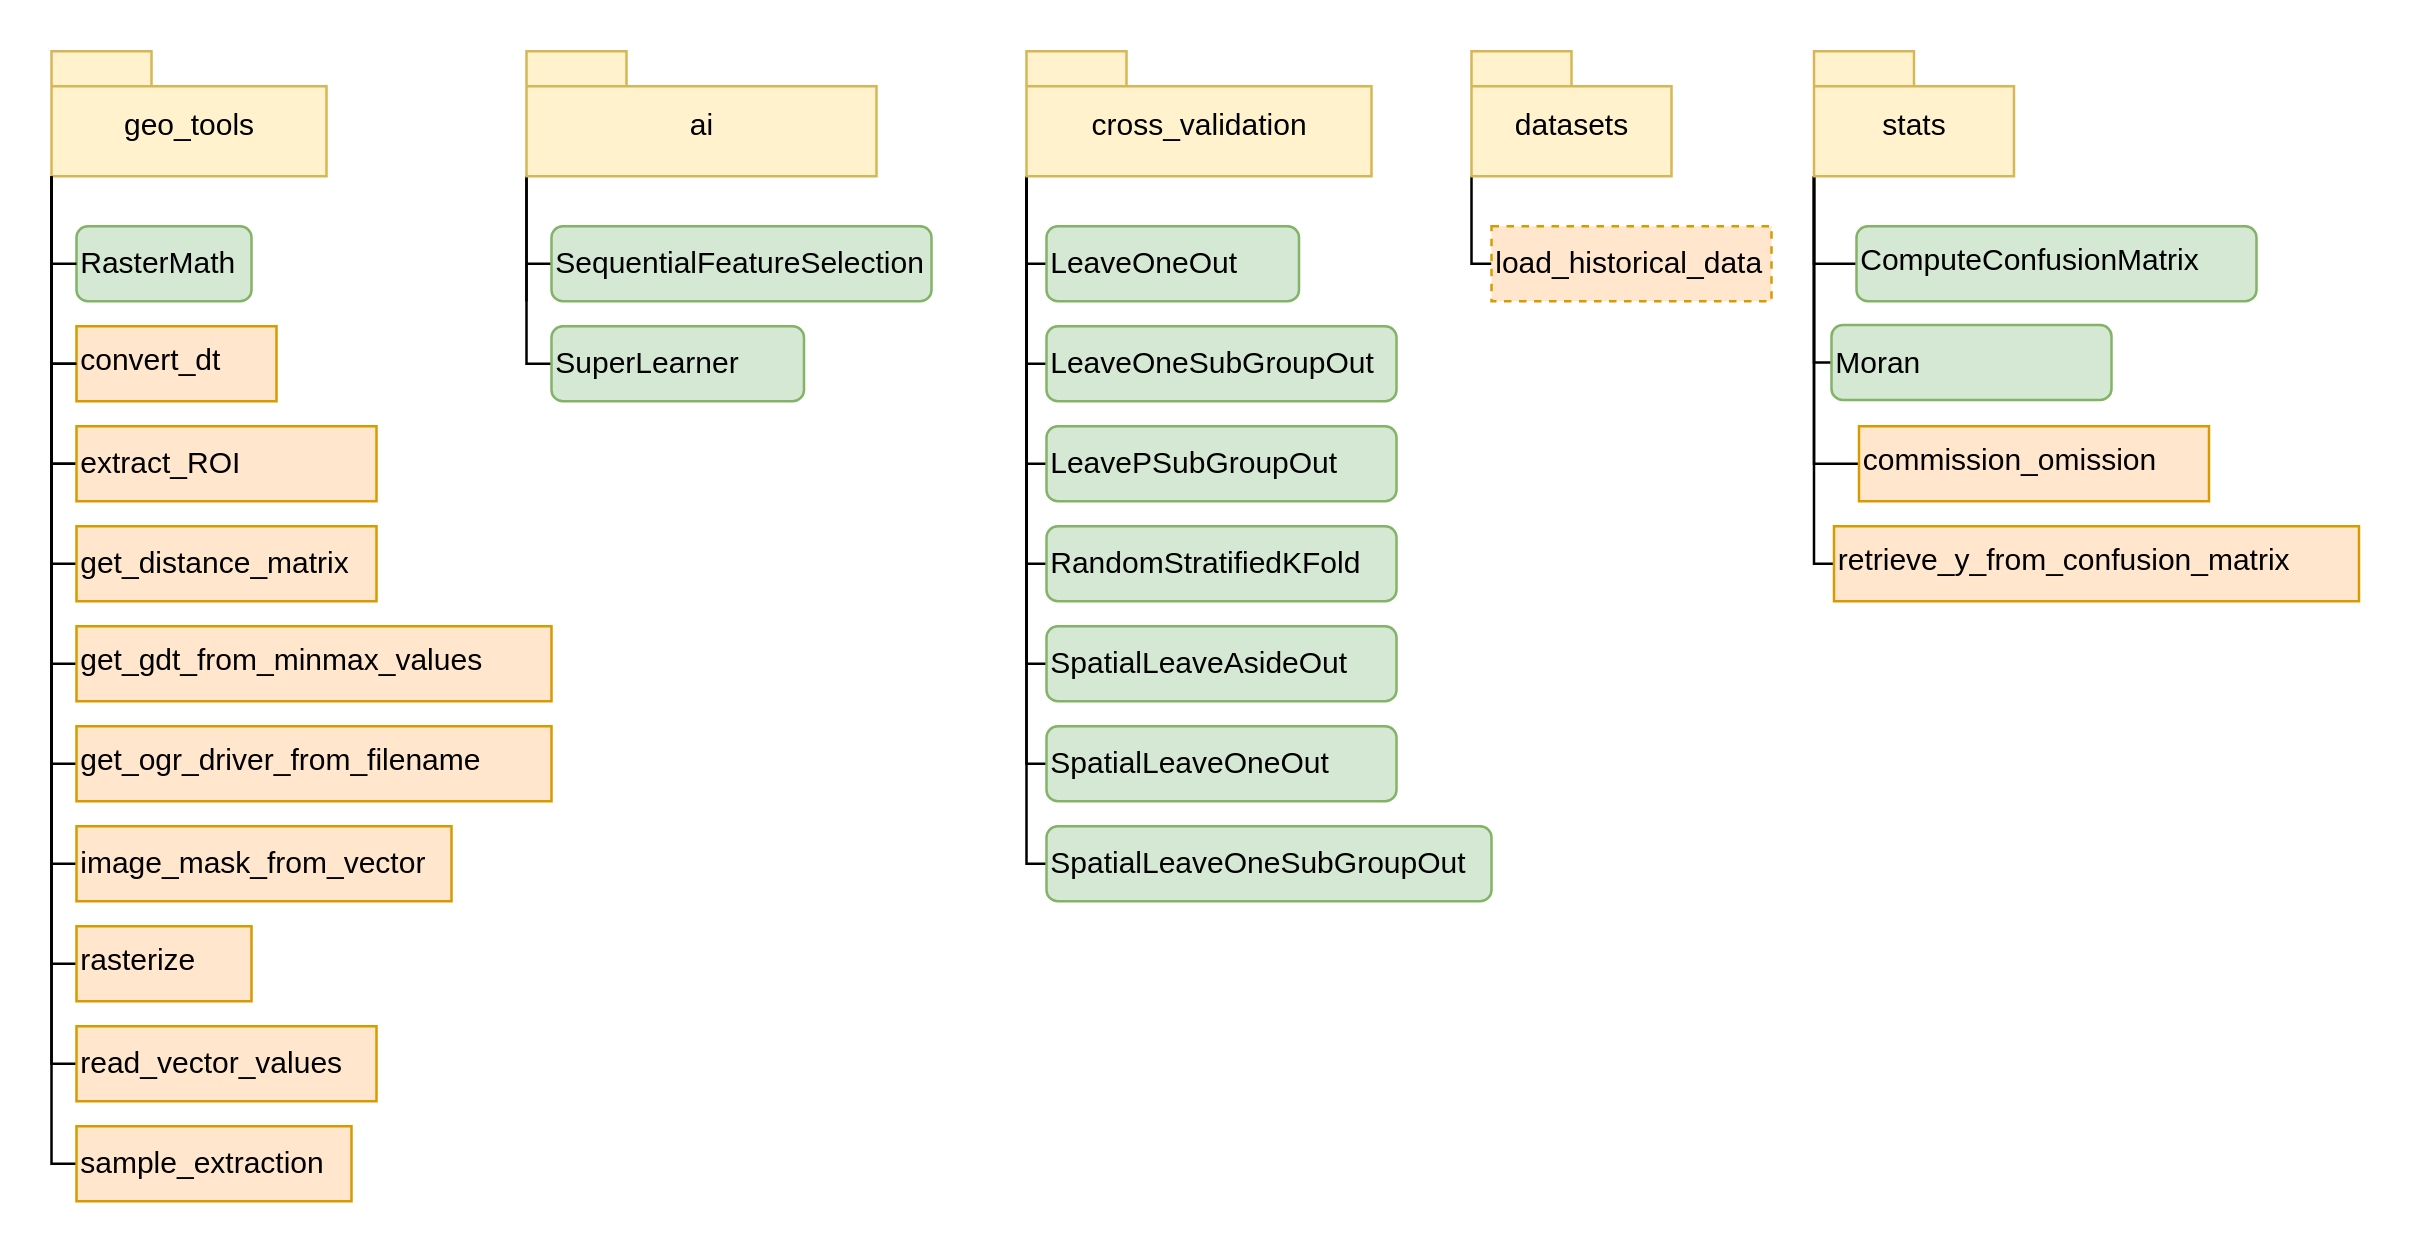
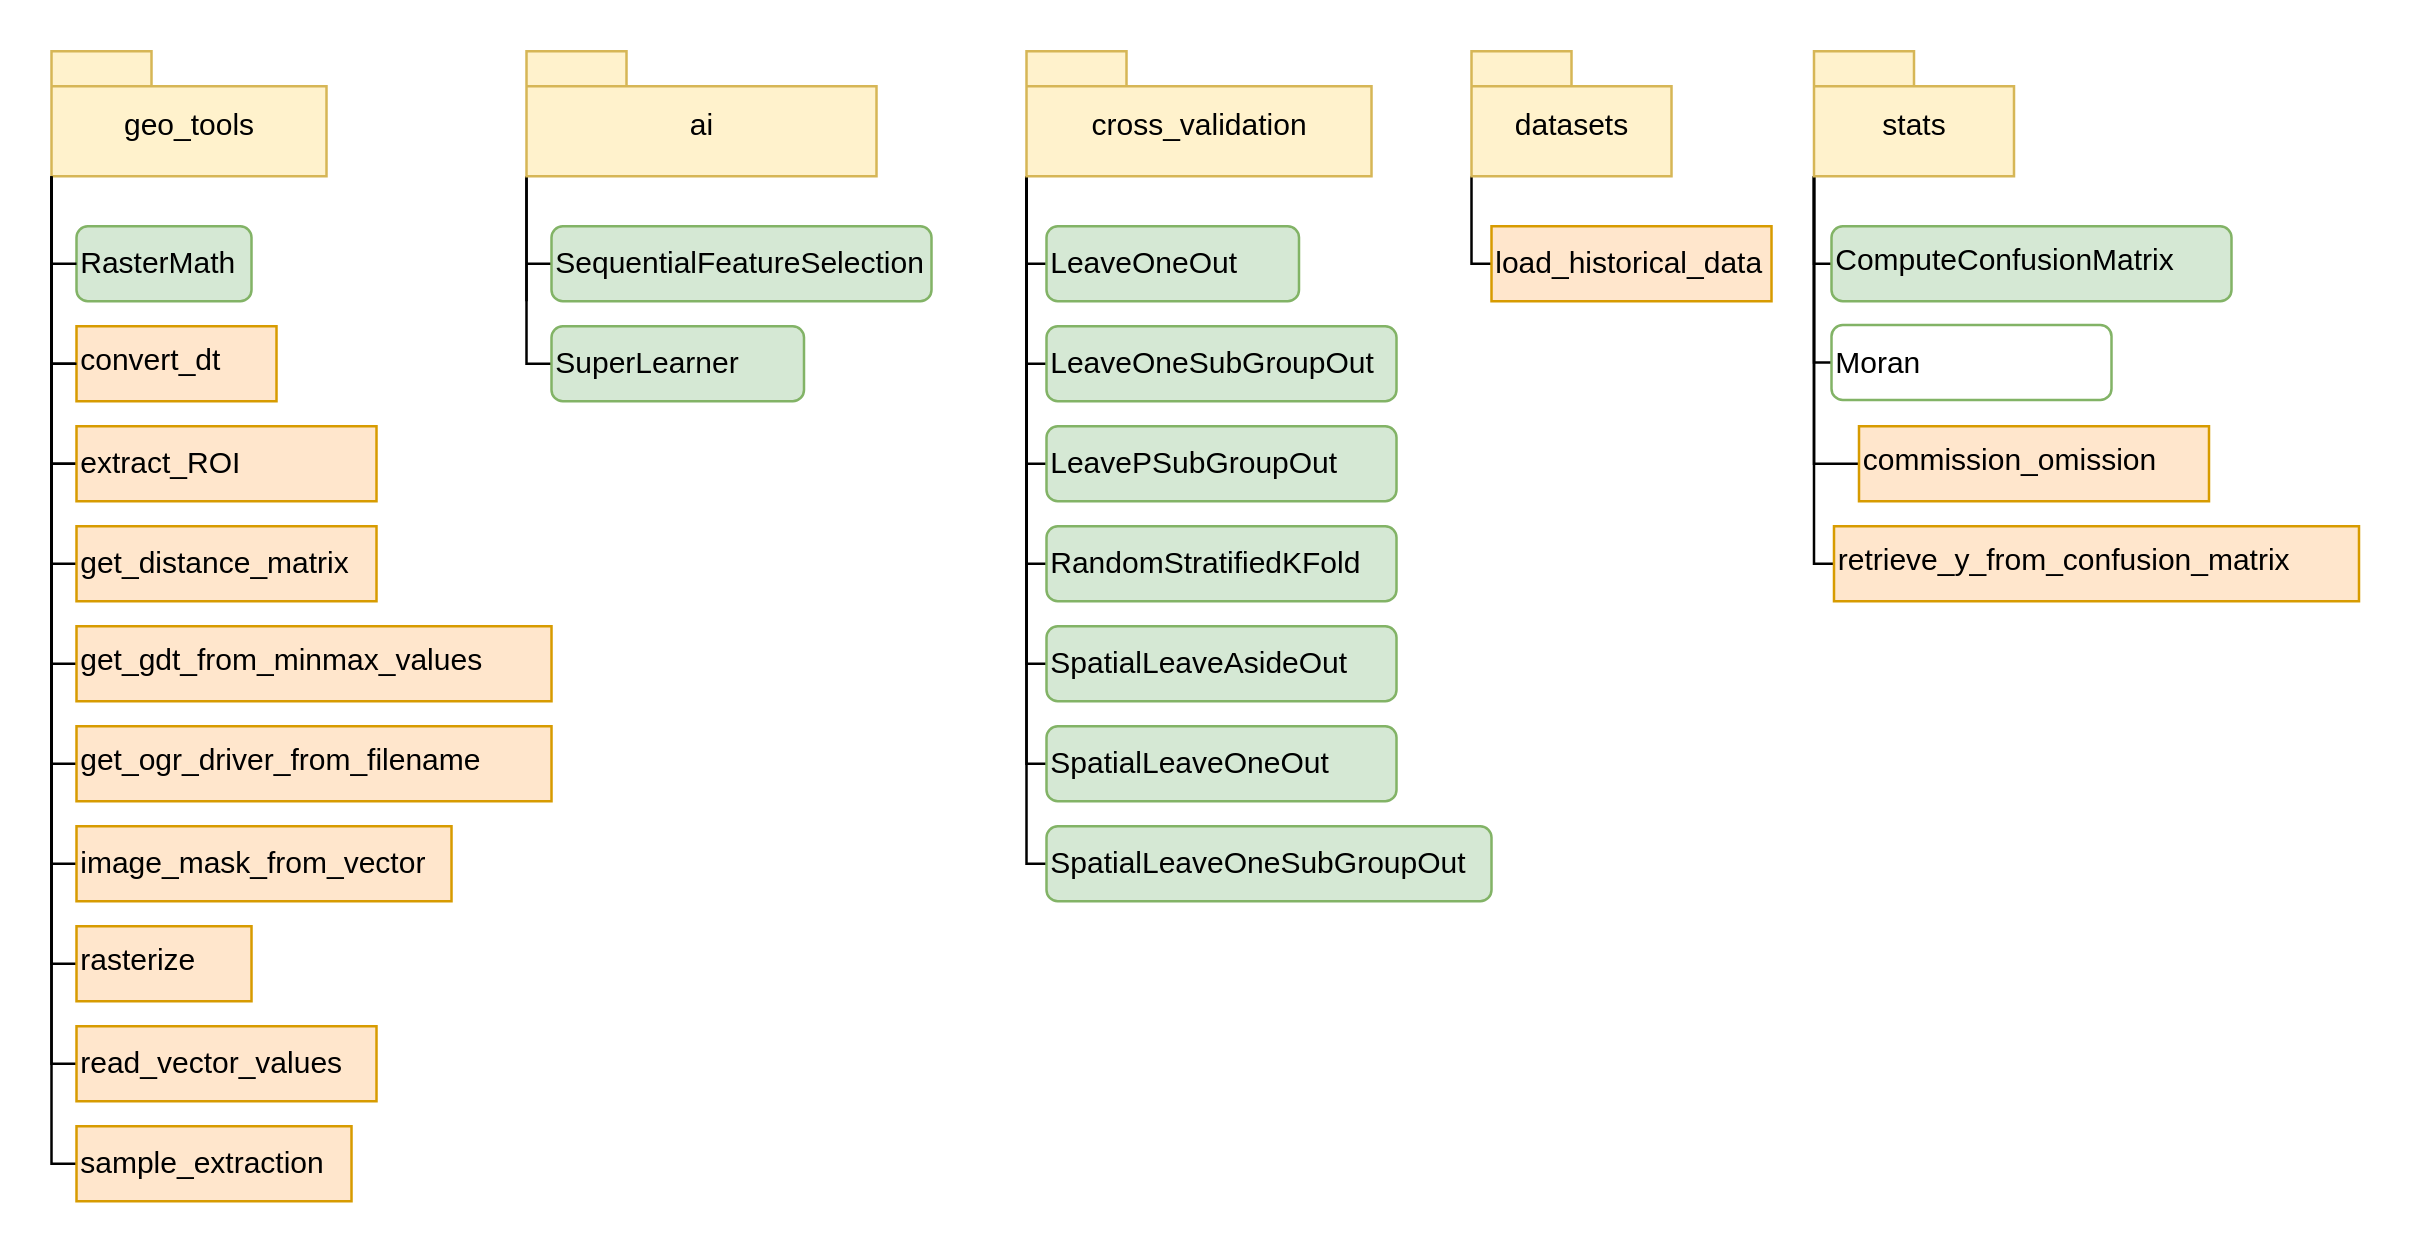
(1631, 264) -> (1631, 264)
(2056, 264) -> (2031, 264)
(1971, 363) -> (1971, 363)
